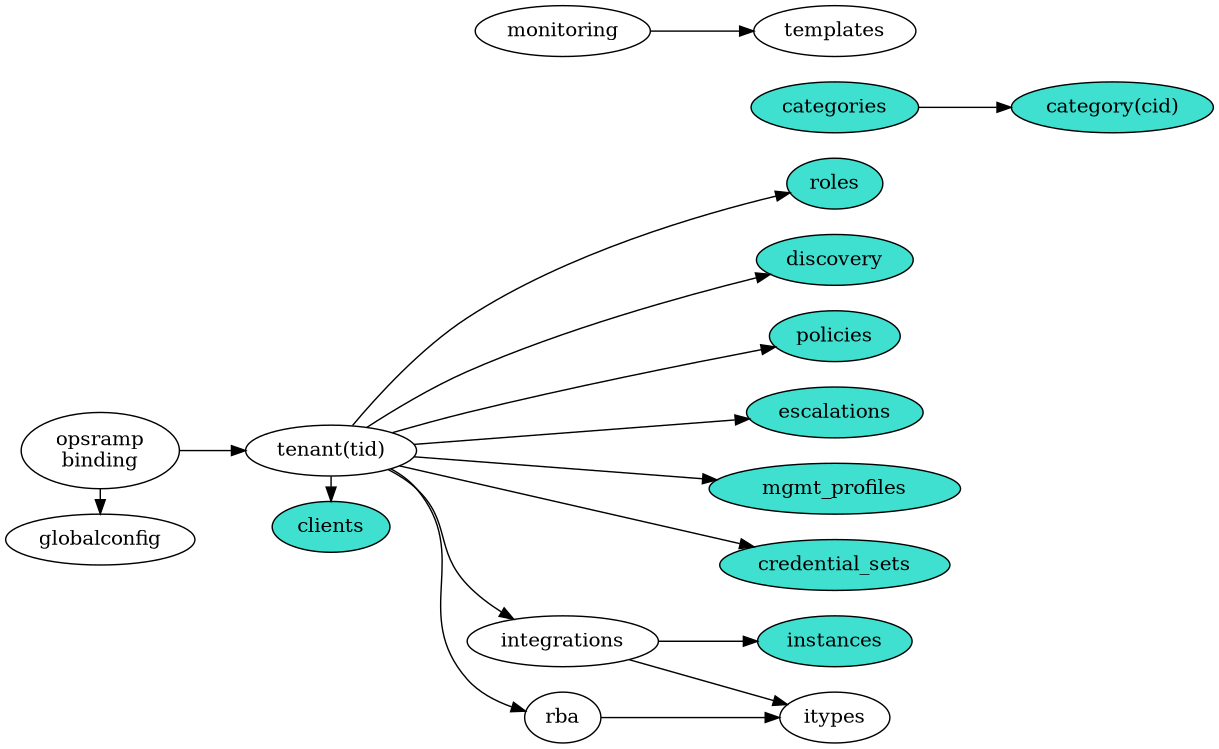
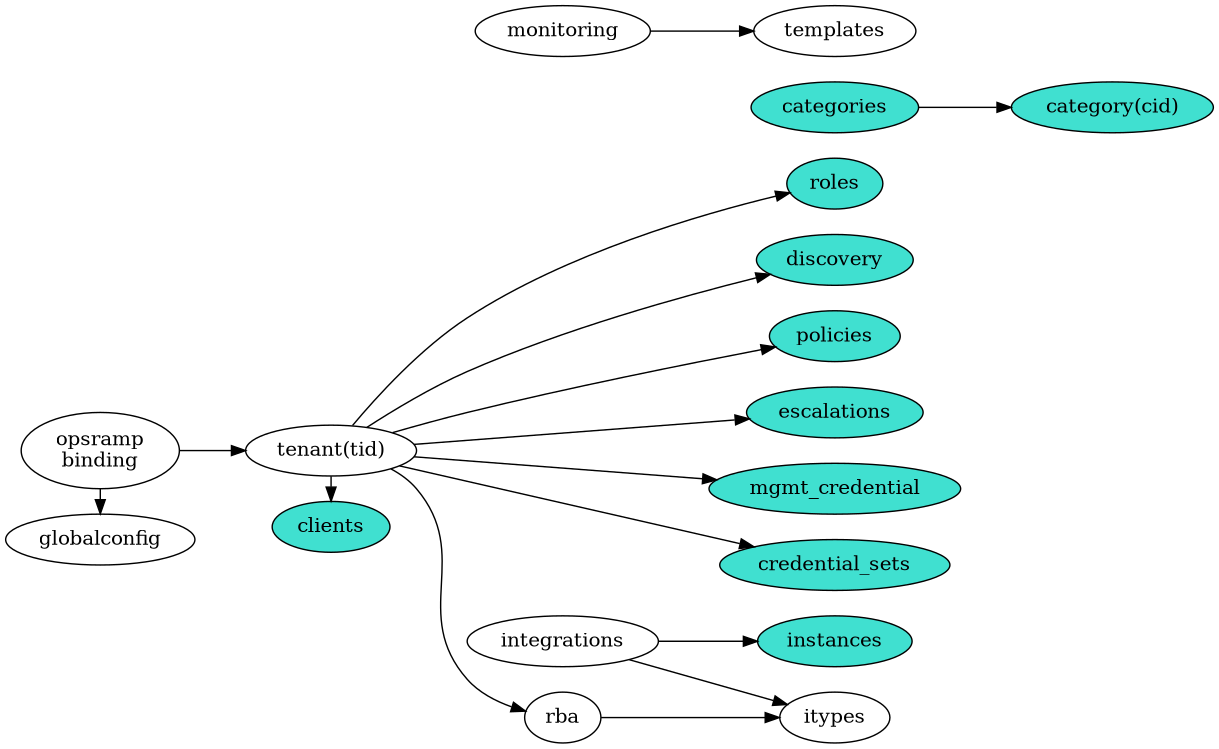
(835, 489) -> (835, 489)
(452, 563) -> none
